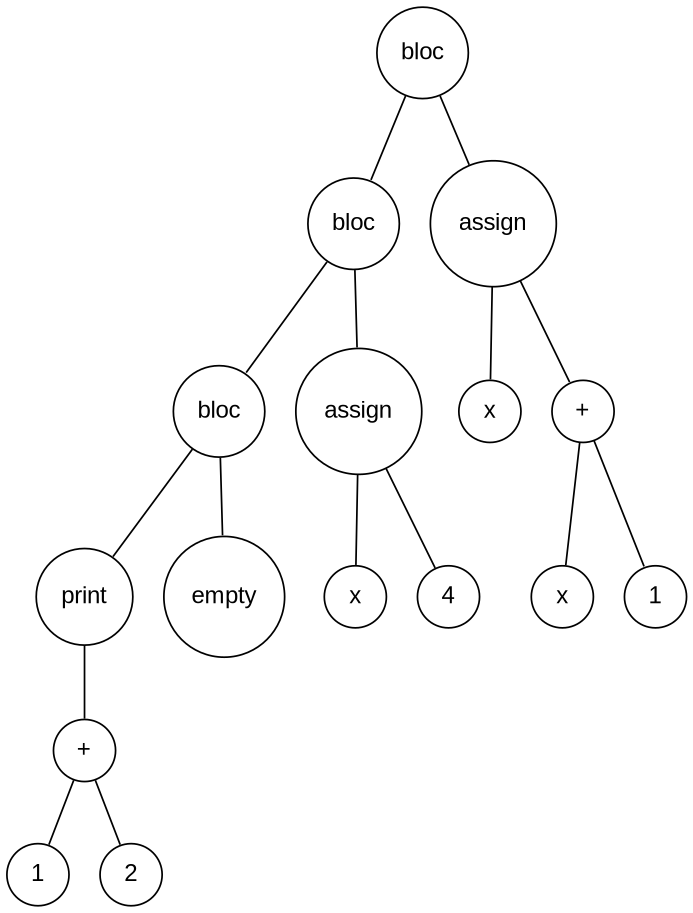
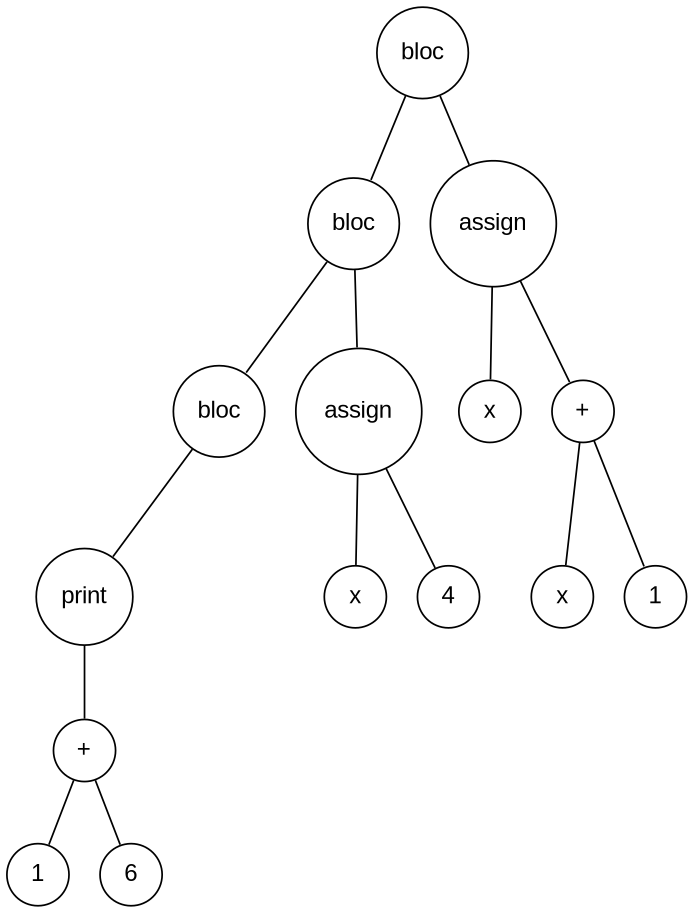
(224, 597) -> none
(131, 875) -> (131, 875)
